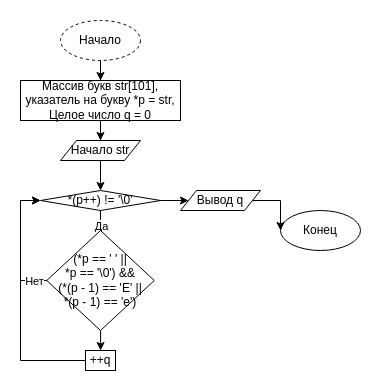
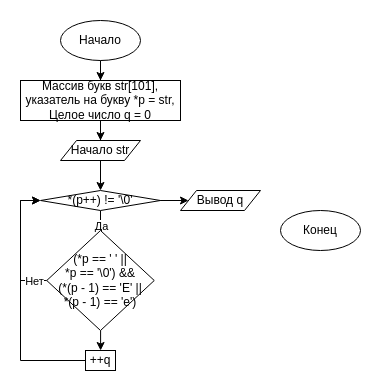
(101, 41) -> (101, 41)
(278, 201) -> none
